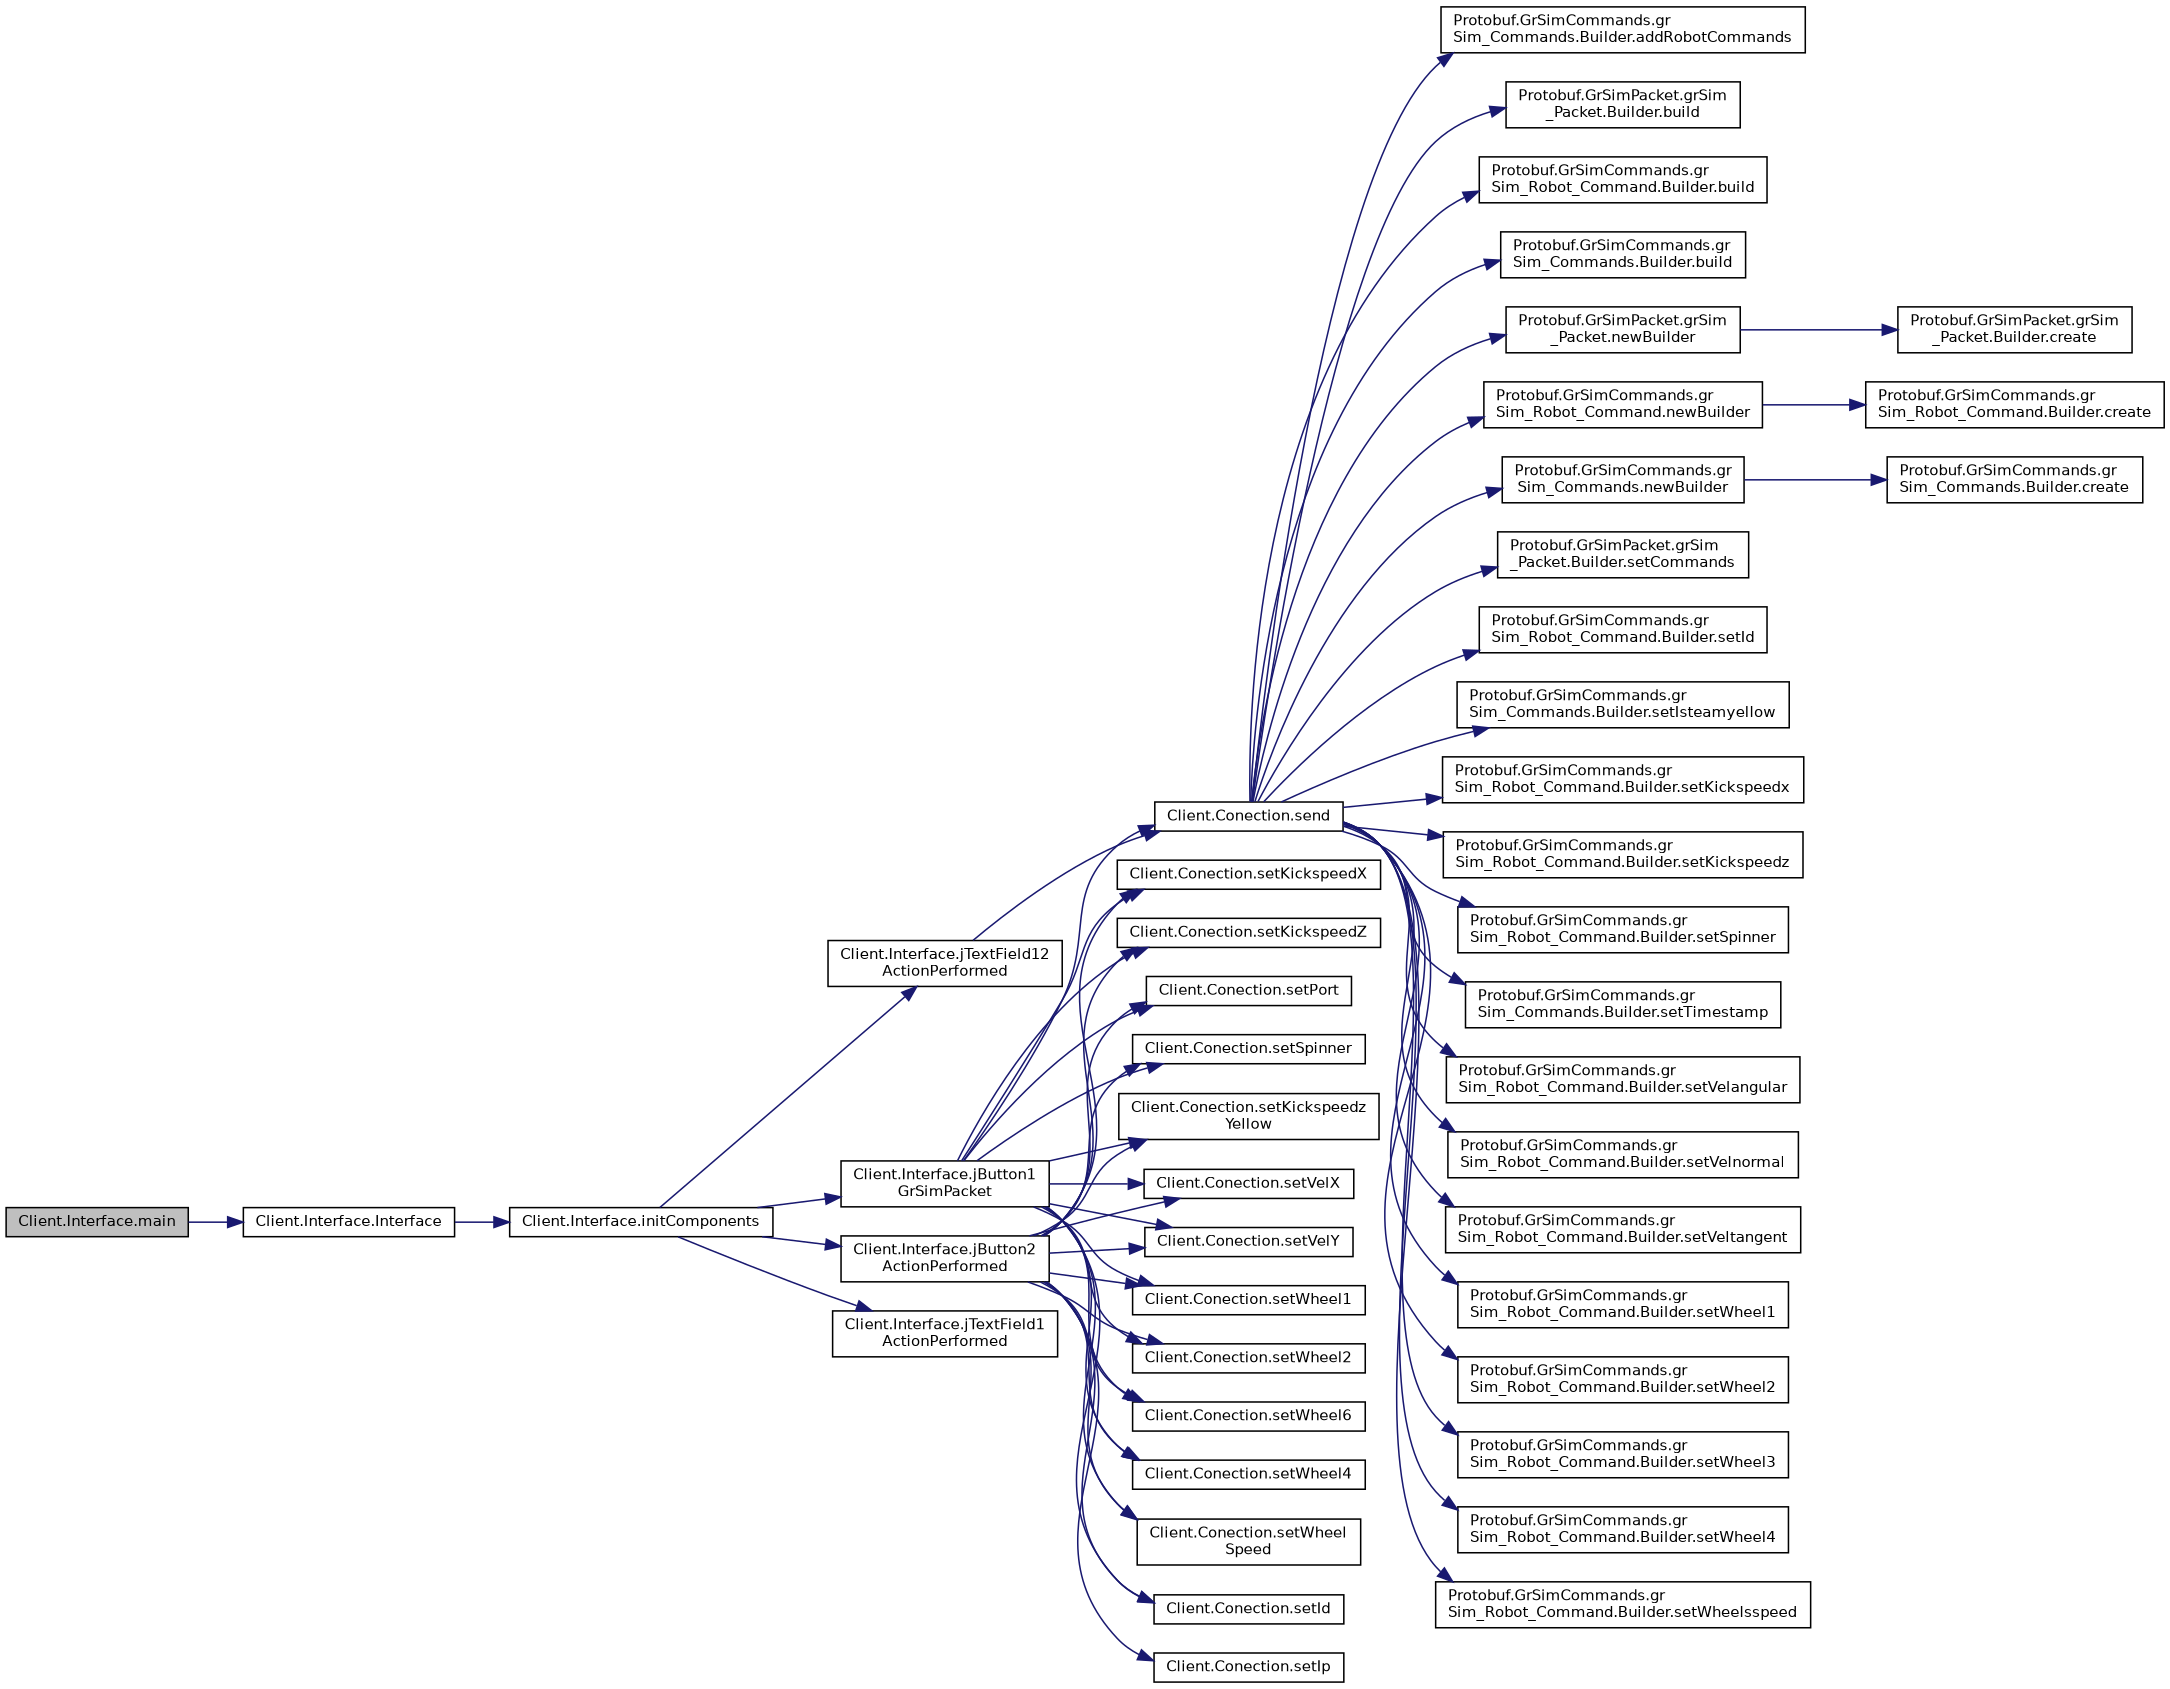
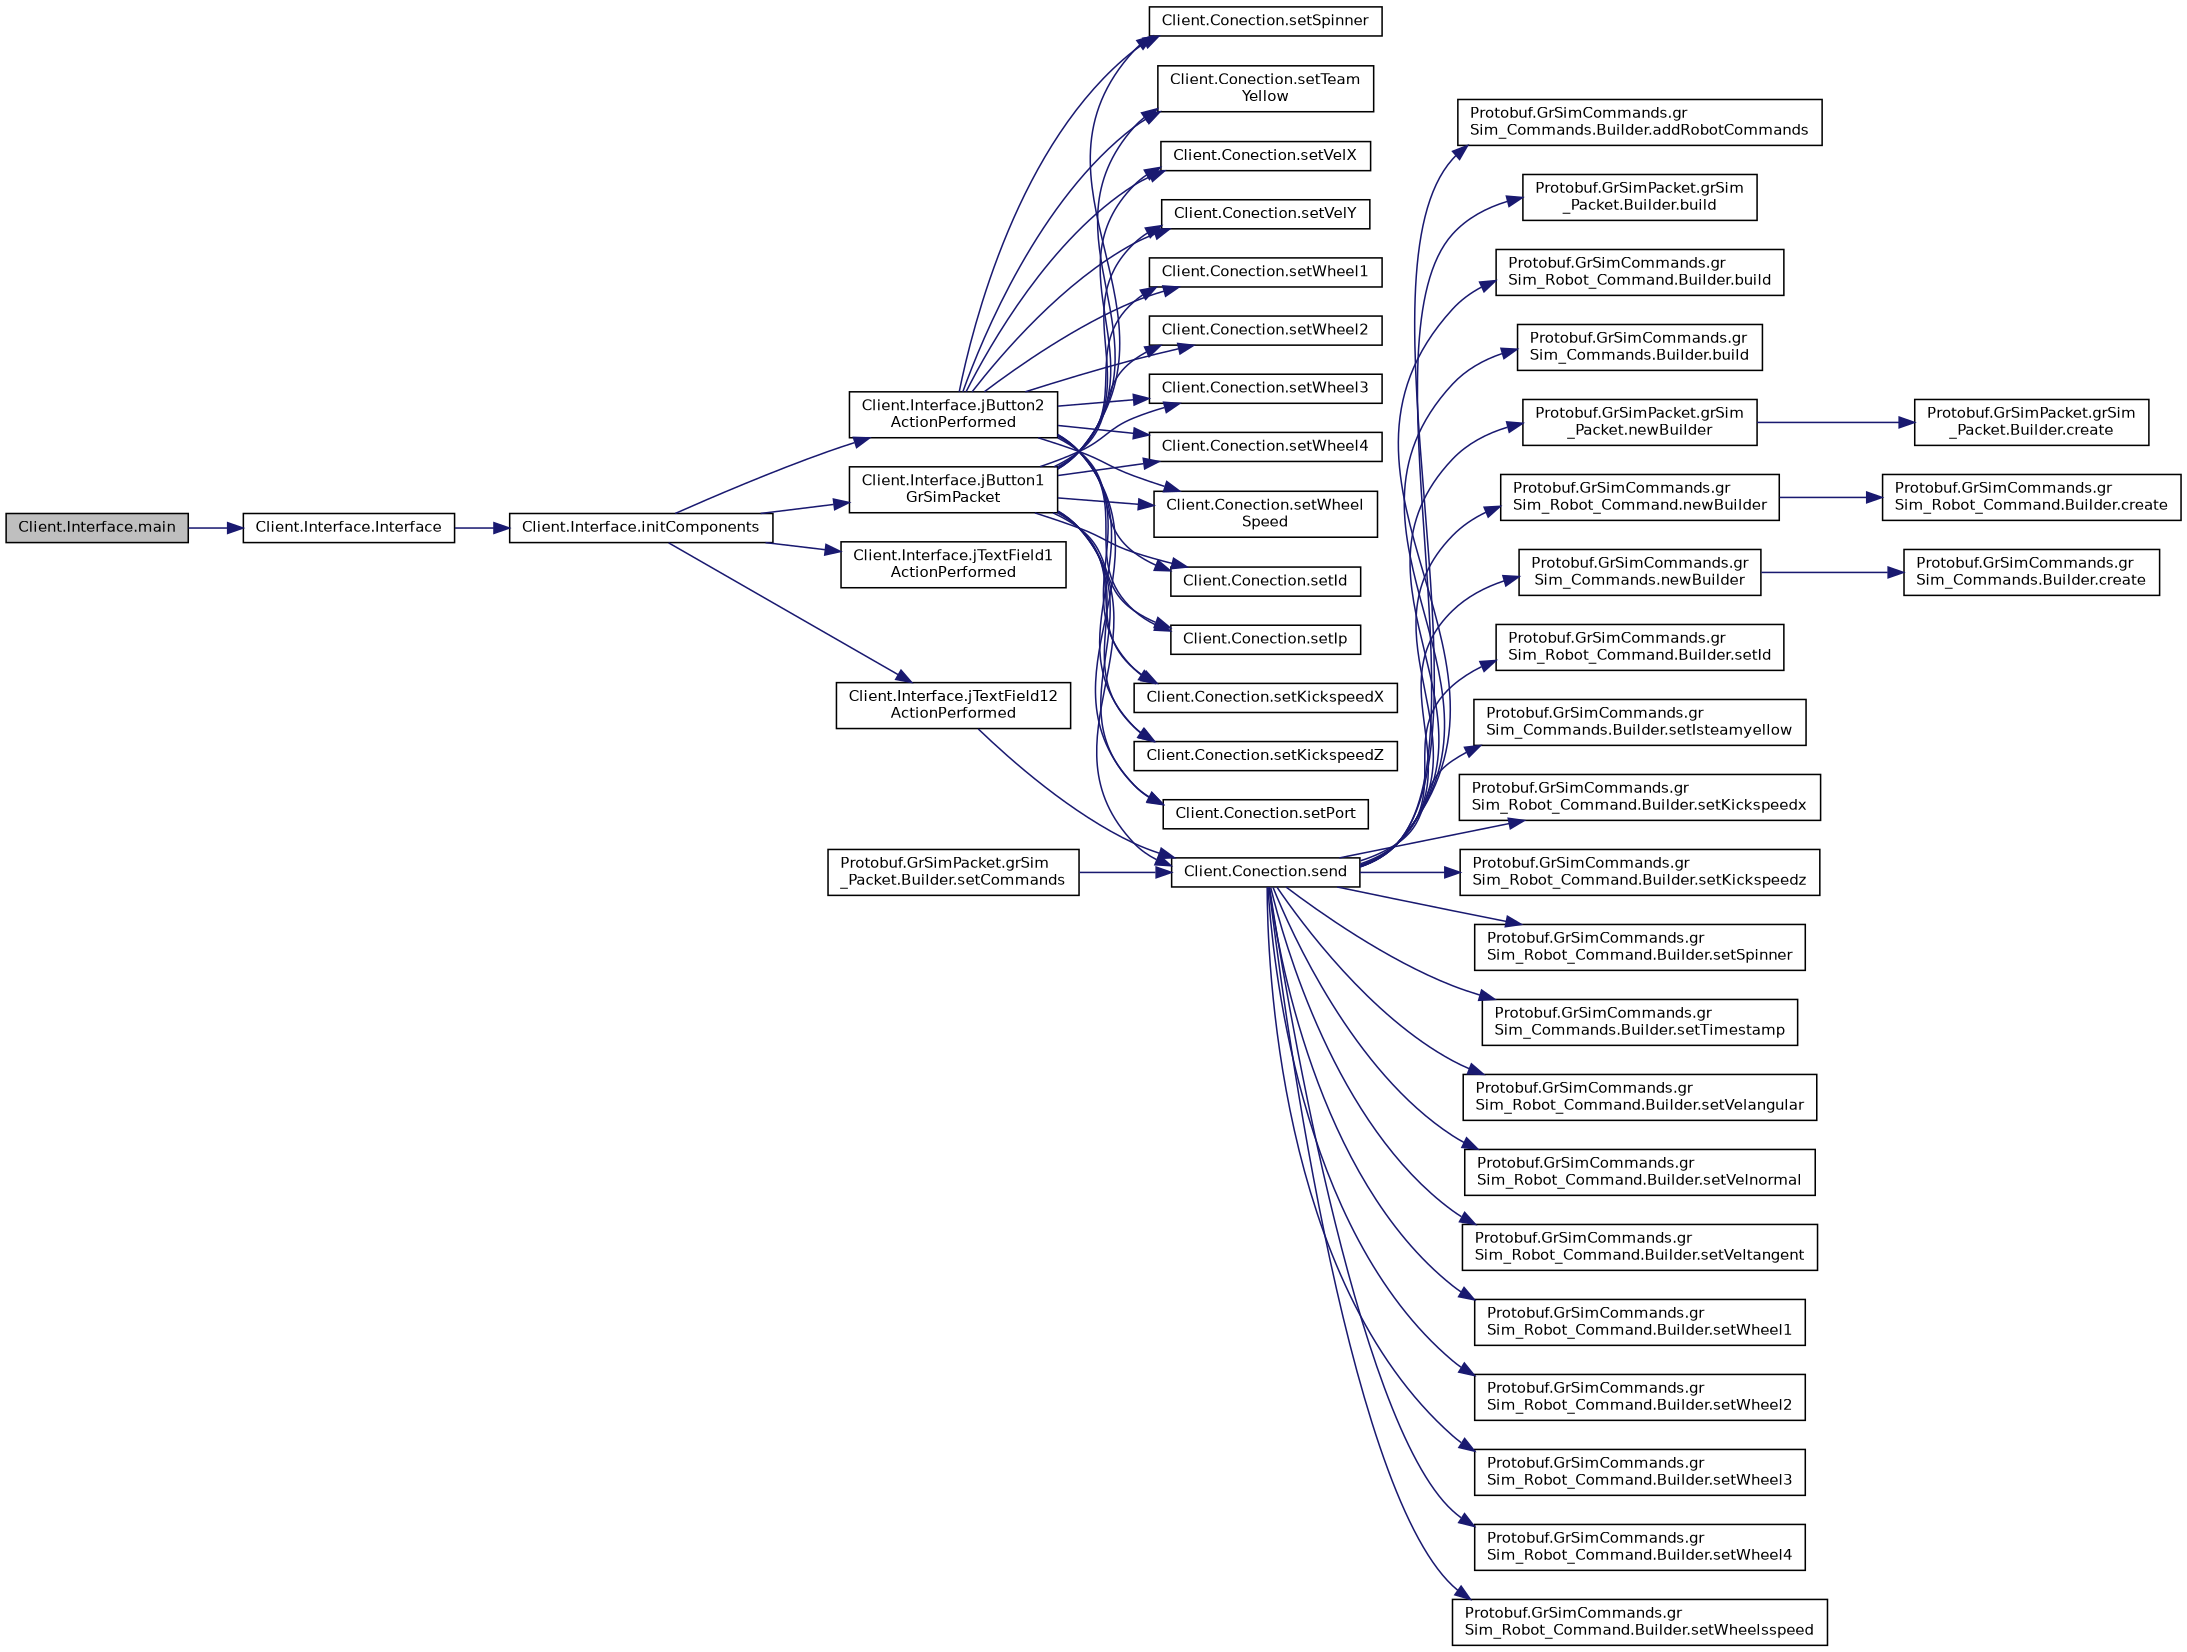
none -> (1105, 567)
(1350, 666) -> (1118, 872)
(1249, 1117) -> (1266, 89)
(1249, 1417) -> (1266, 389)
